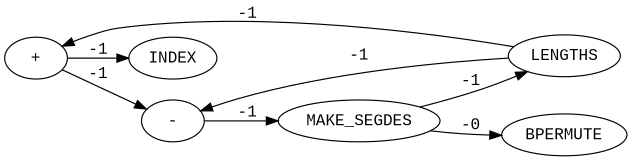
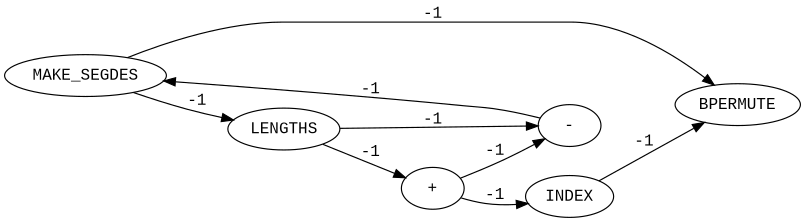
(471, 125) -> (433, 13)
none -> (646, 155)
